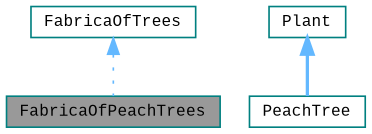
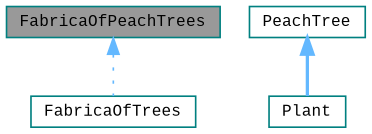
(113, 75) -> (113, 75)
(307, 75) -> (307, 75)
